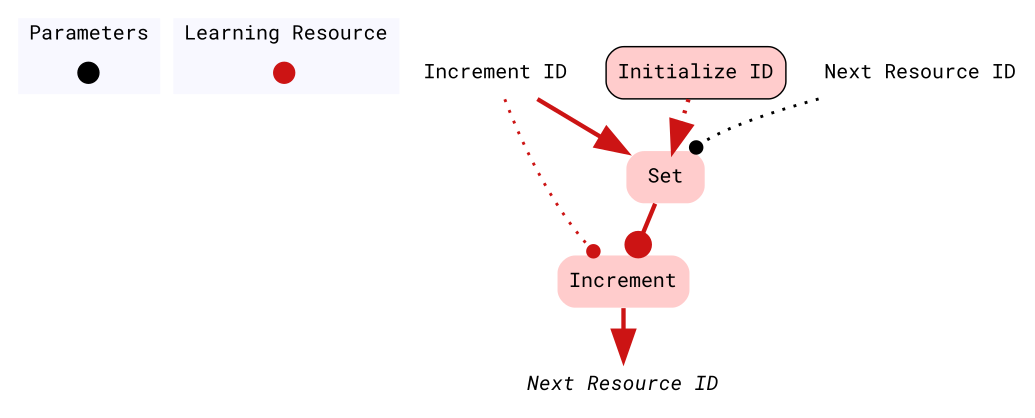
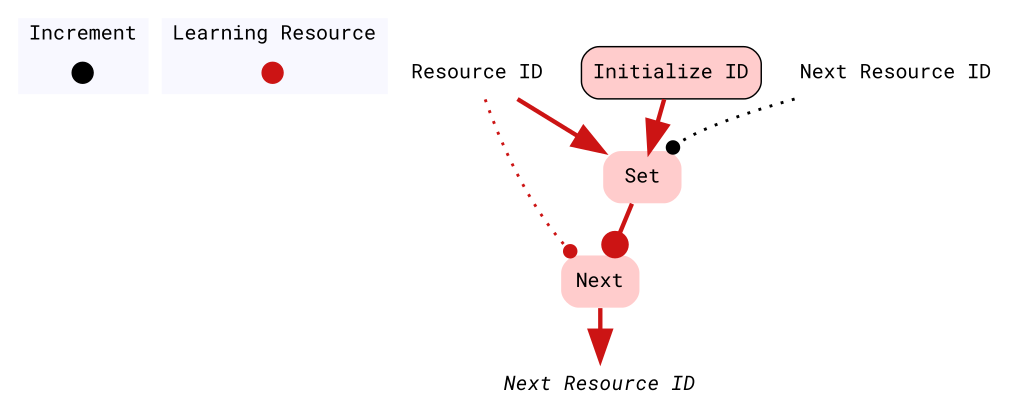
(89, 34) -> (83, 34)
(496, 73) -> (477, 73)
(685, 111) -> (661, 111)
(624, 282) -> (600, 282)
